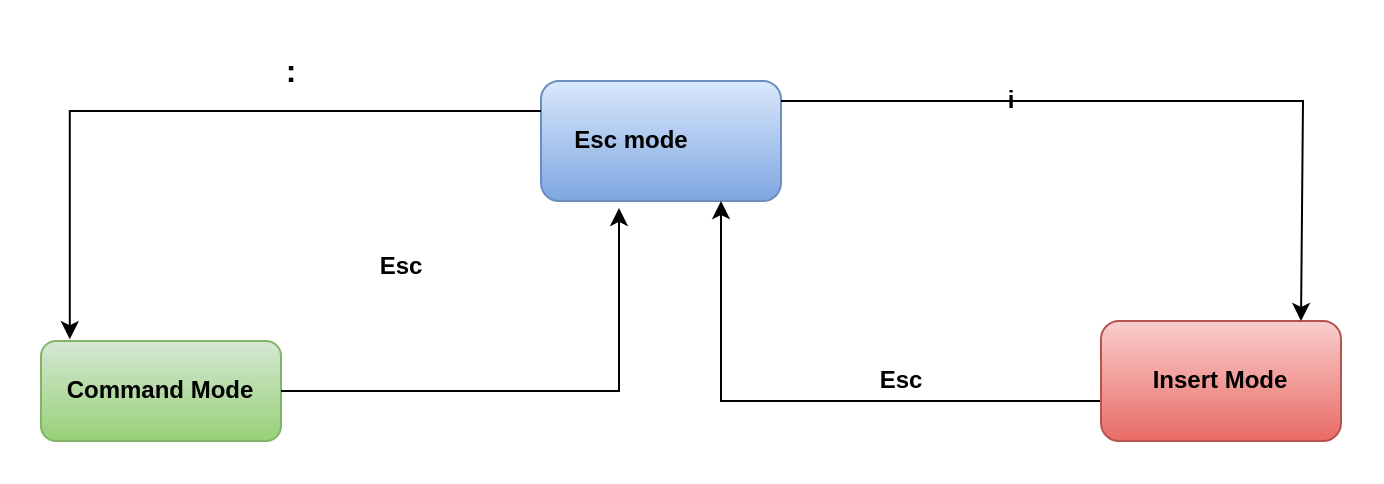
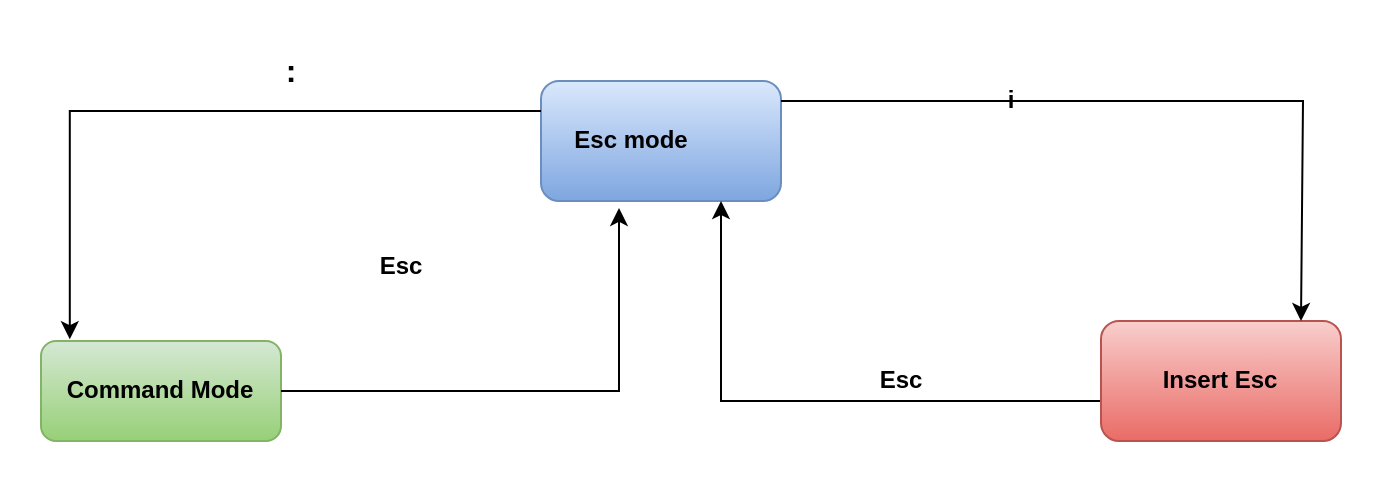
(1221, 381) -> (1221, 381)
